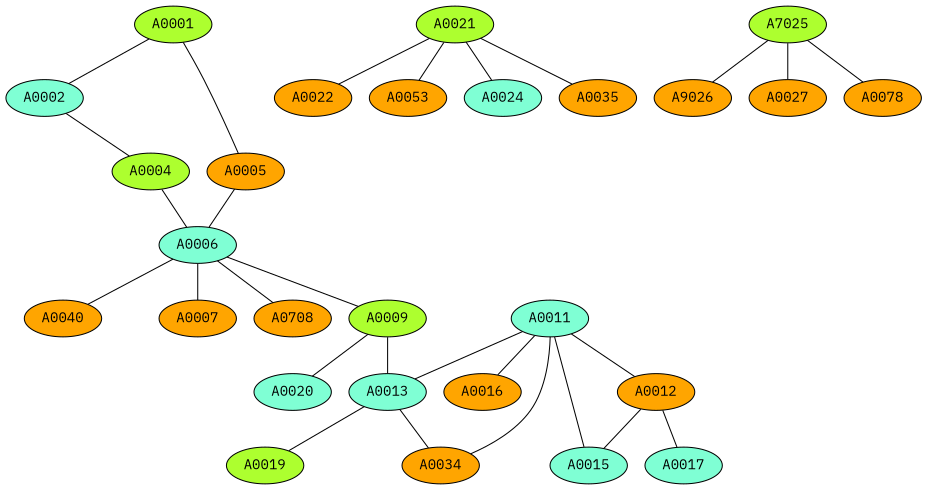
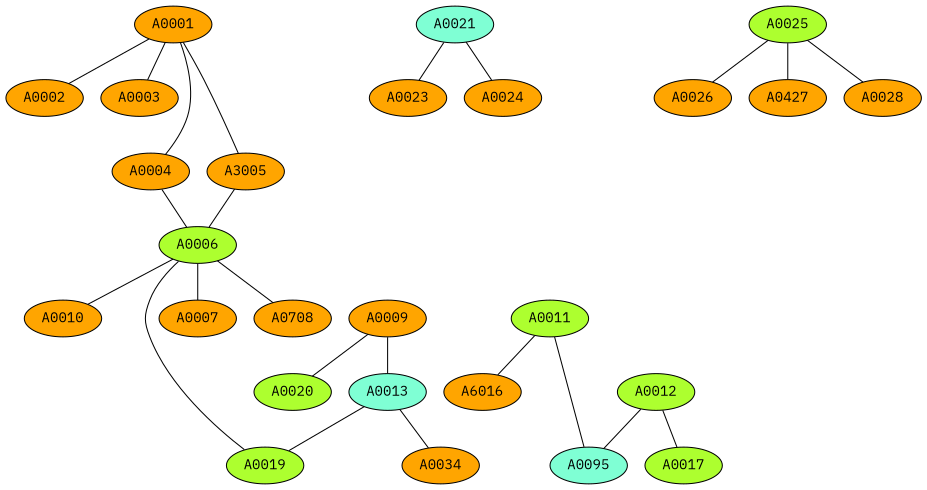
(173, 24) -> (173, 24)
(455, 24) -> (455, 24)
(788, 24) -> (788, 24)
(45, 98) -> (45, 98)
none -> (140, 98)
(313, 98) -> none
(408, 98) -> (408, 98)
(503, 98) -> (503, 98)
(598, 98) -> none
(693, 98) -> (693, 98)
(788, 98) -> (788, 98)
(883, 98) -> (883, 98)
(98, 135) -> (190, 101)
(151, 172) -> (151, 172)
(246, 172) -> (246, 172)
(198, 245) -> (198, 245)
(293, 282) -> (164, 365)
(63, 318) -> (63, 318)
(388, 318) -> (388, 318)
(550, 318) -> (550, 318)
(469, 355) -> none
(603, 355) -> none
(293, 392) -> (293, 392)
(483, 392) -> (483, 392)
(656, 392) -> (656, 392)
(531, 409) -> none
(589, 465) -> (589, 465)
(684, 465) -> (684, 465)
